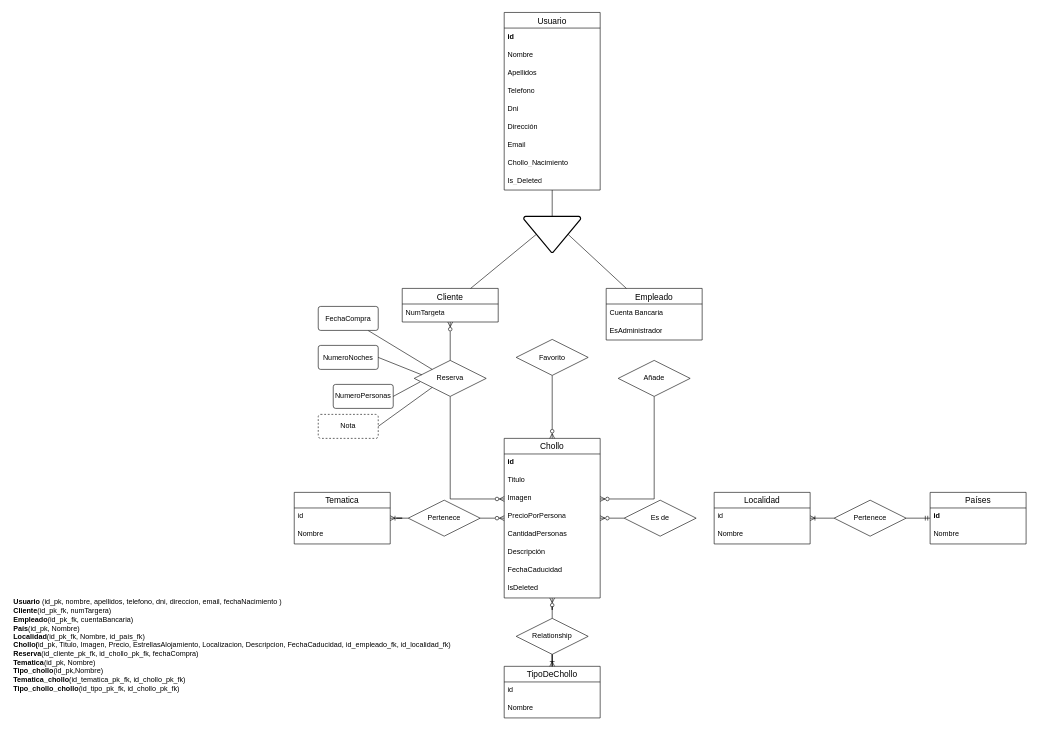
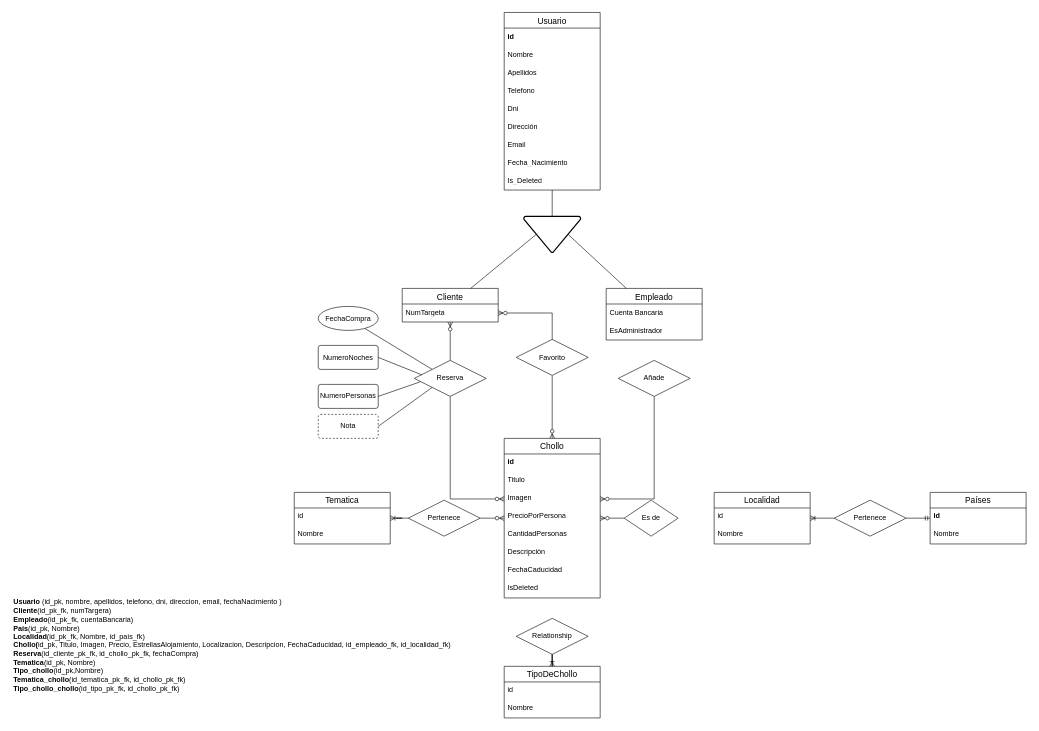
(538, 162) -> (538, 162)
none -> (543, 313)
(348, 318) -> (348, 318)
(363, 396) -> (348, 396)
(660, 518) -> (651, 518)
(552, 610) -> none
